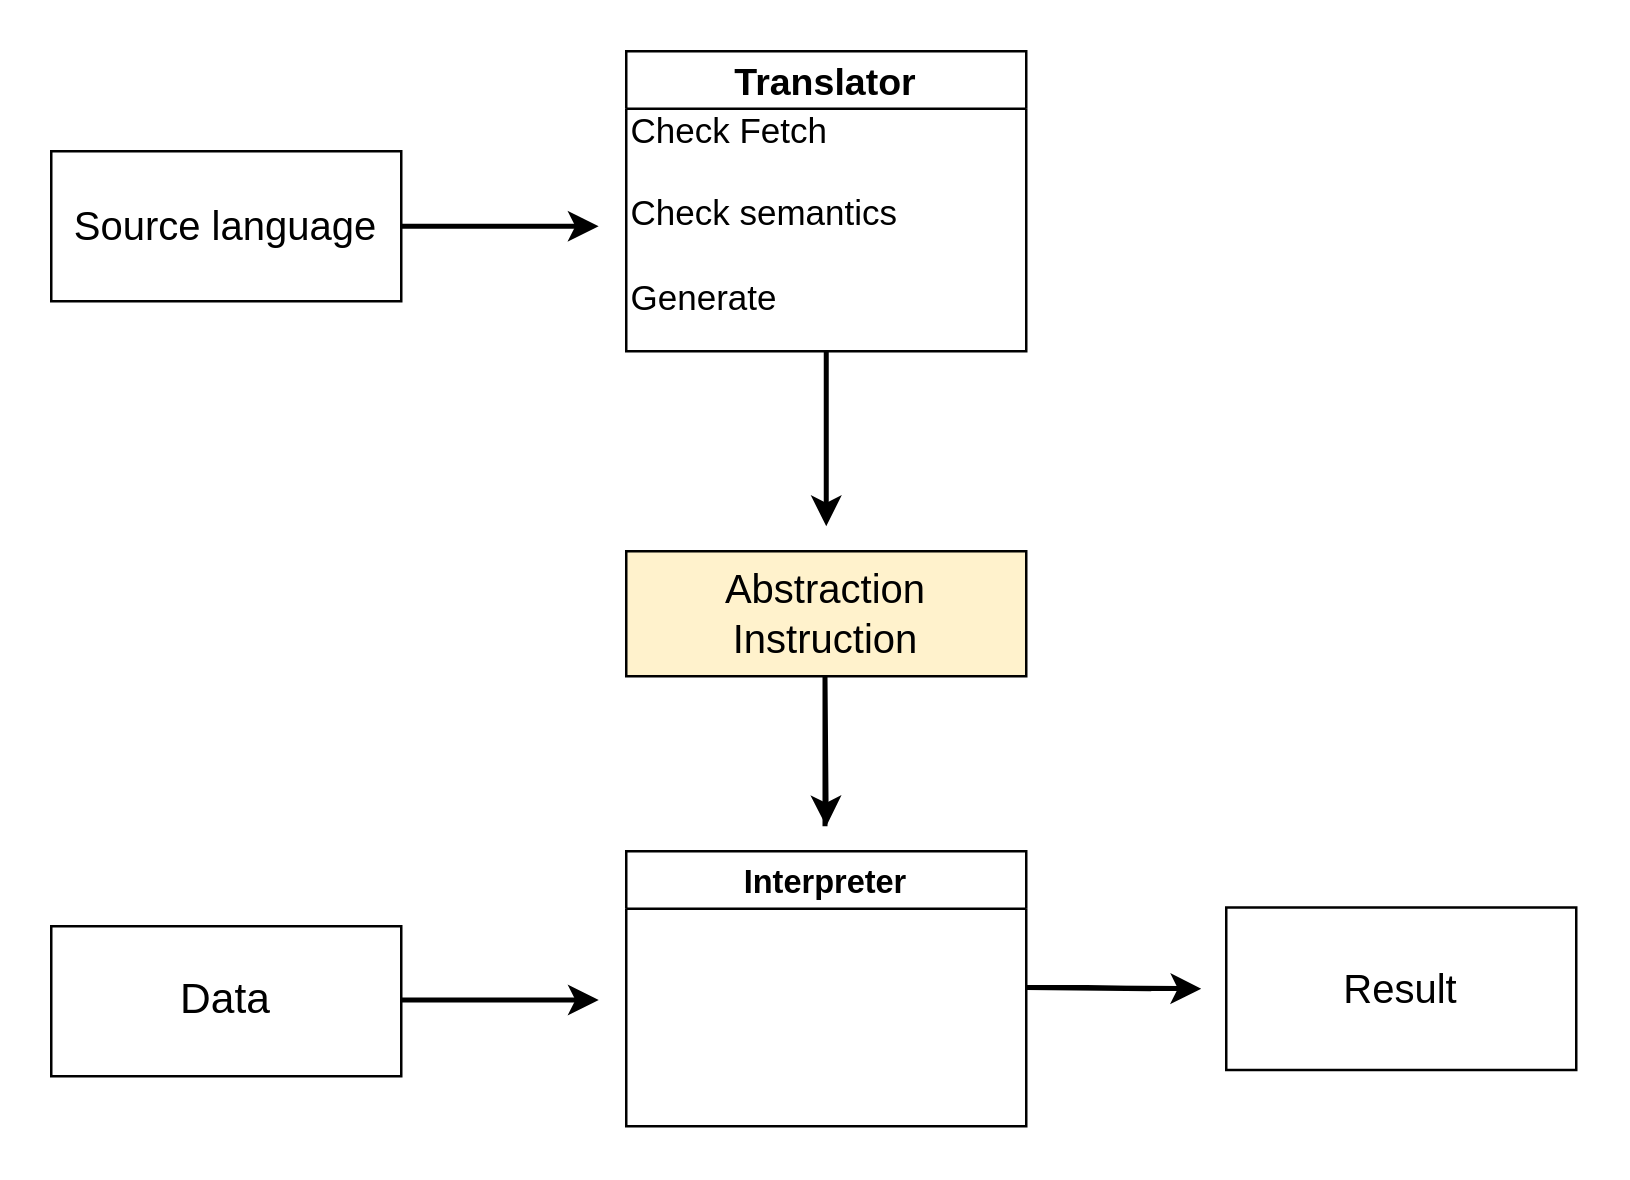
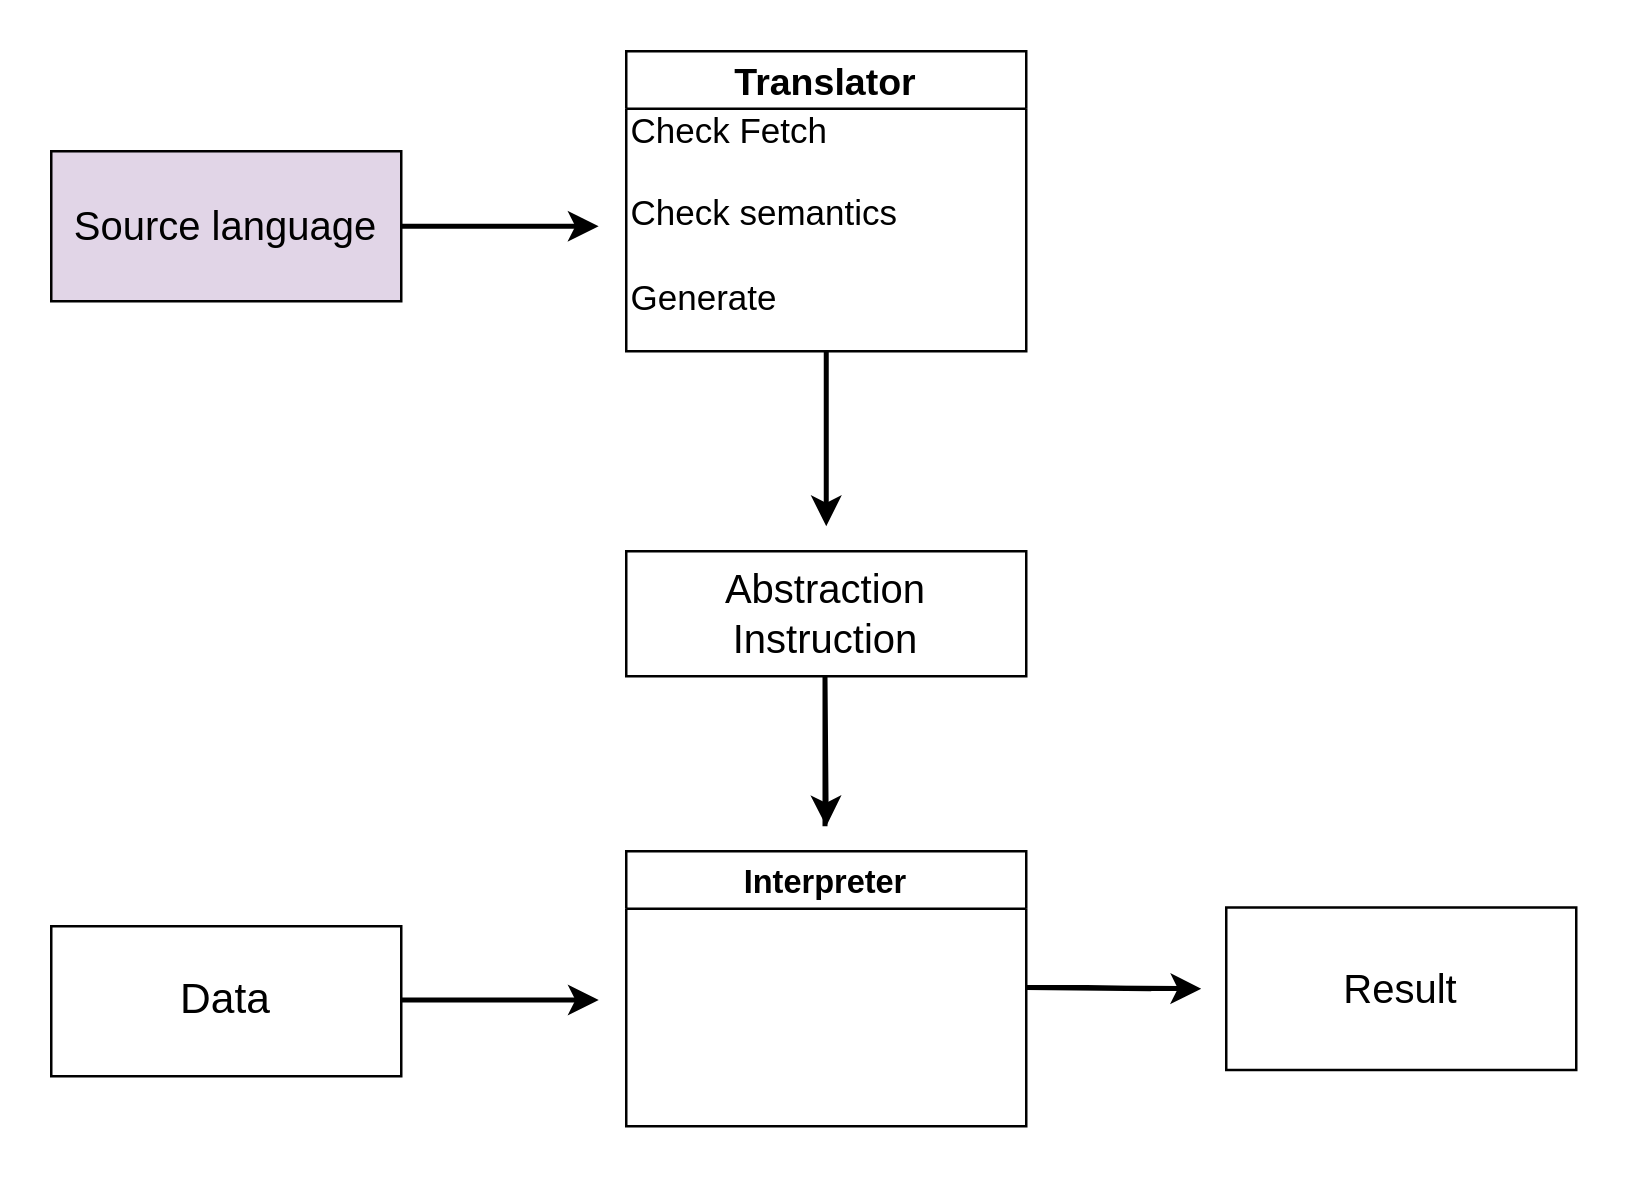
(226, 226) -> (226, 226)
(826, 614) -> (826, 614)
